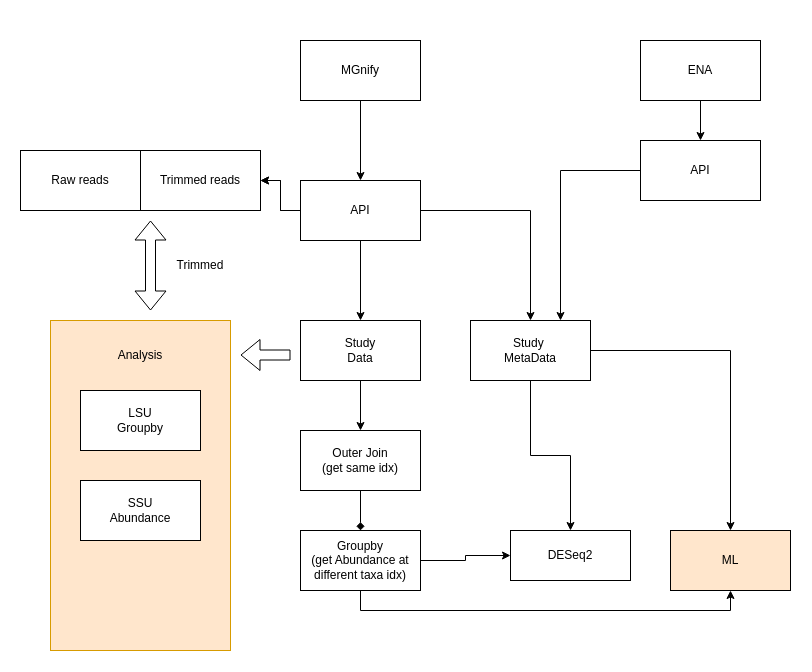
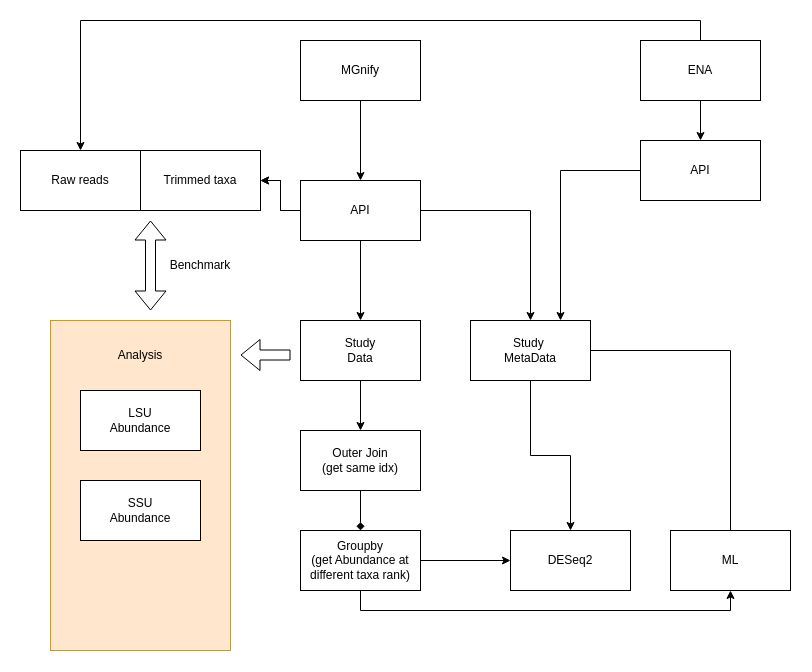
none -> (340, 21)
(201, 181) -> (201, 181)
(201, 266) -> (201, 266)
(141, 421) -> (141, 421)
(731, 522) -> (731, 525)
(571, 556) -> (571, 561)
(361, 561) -> (361, 561)
(731, 561) -> (731, 561)
